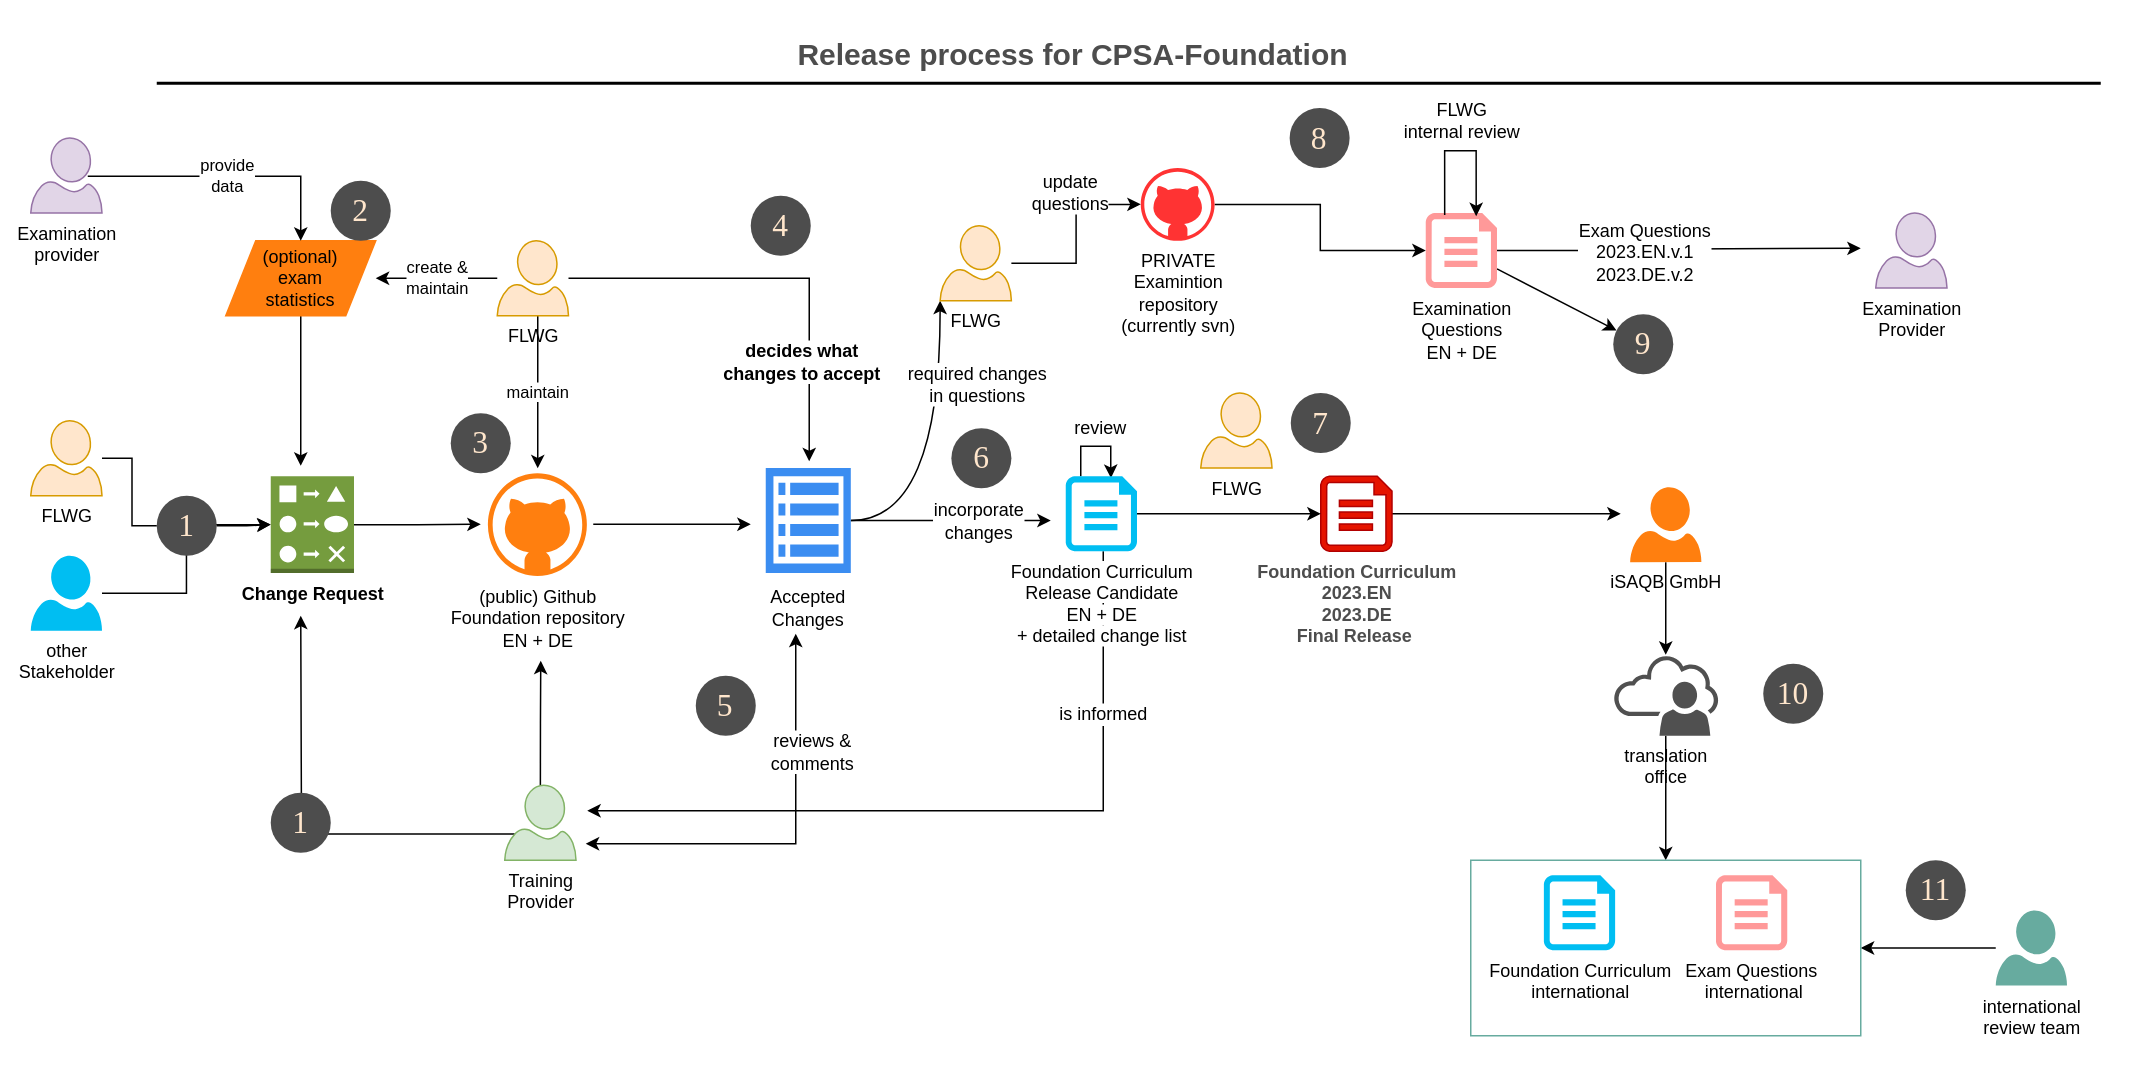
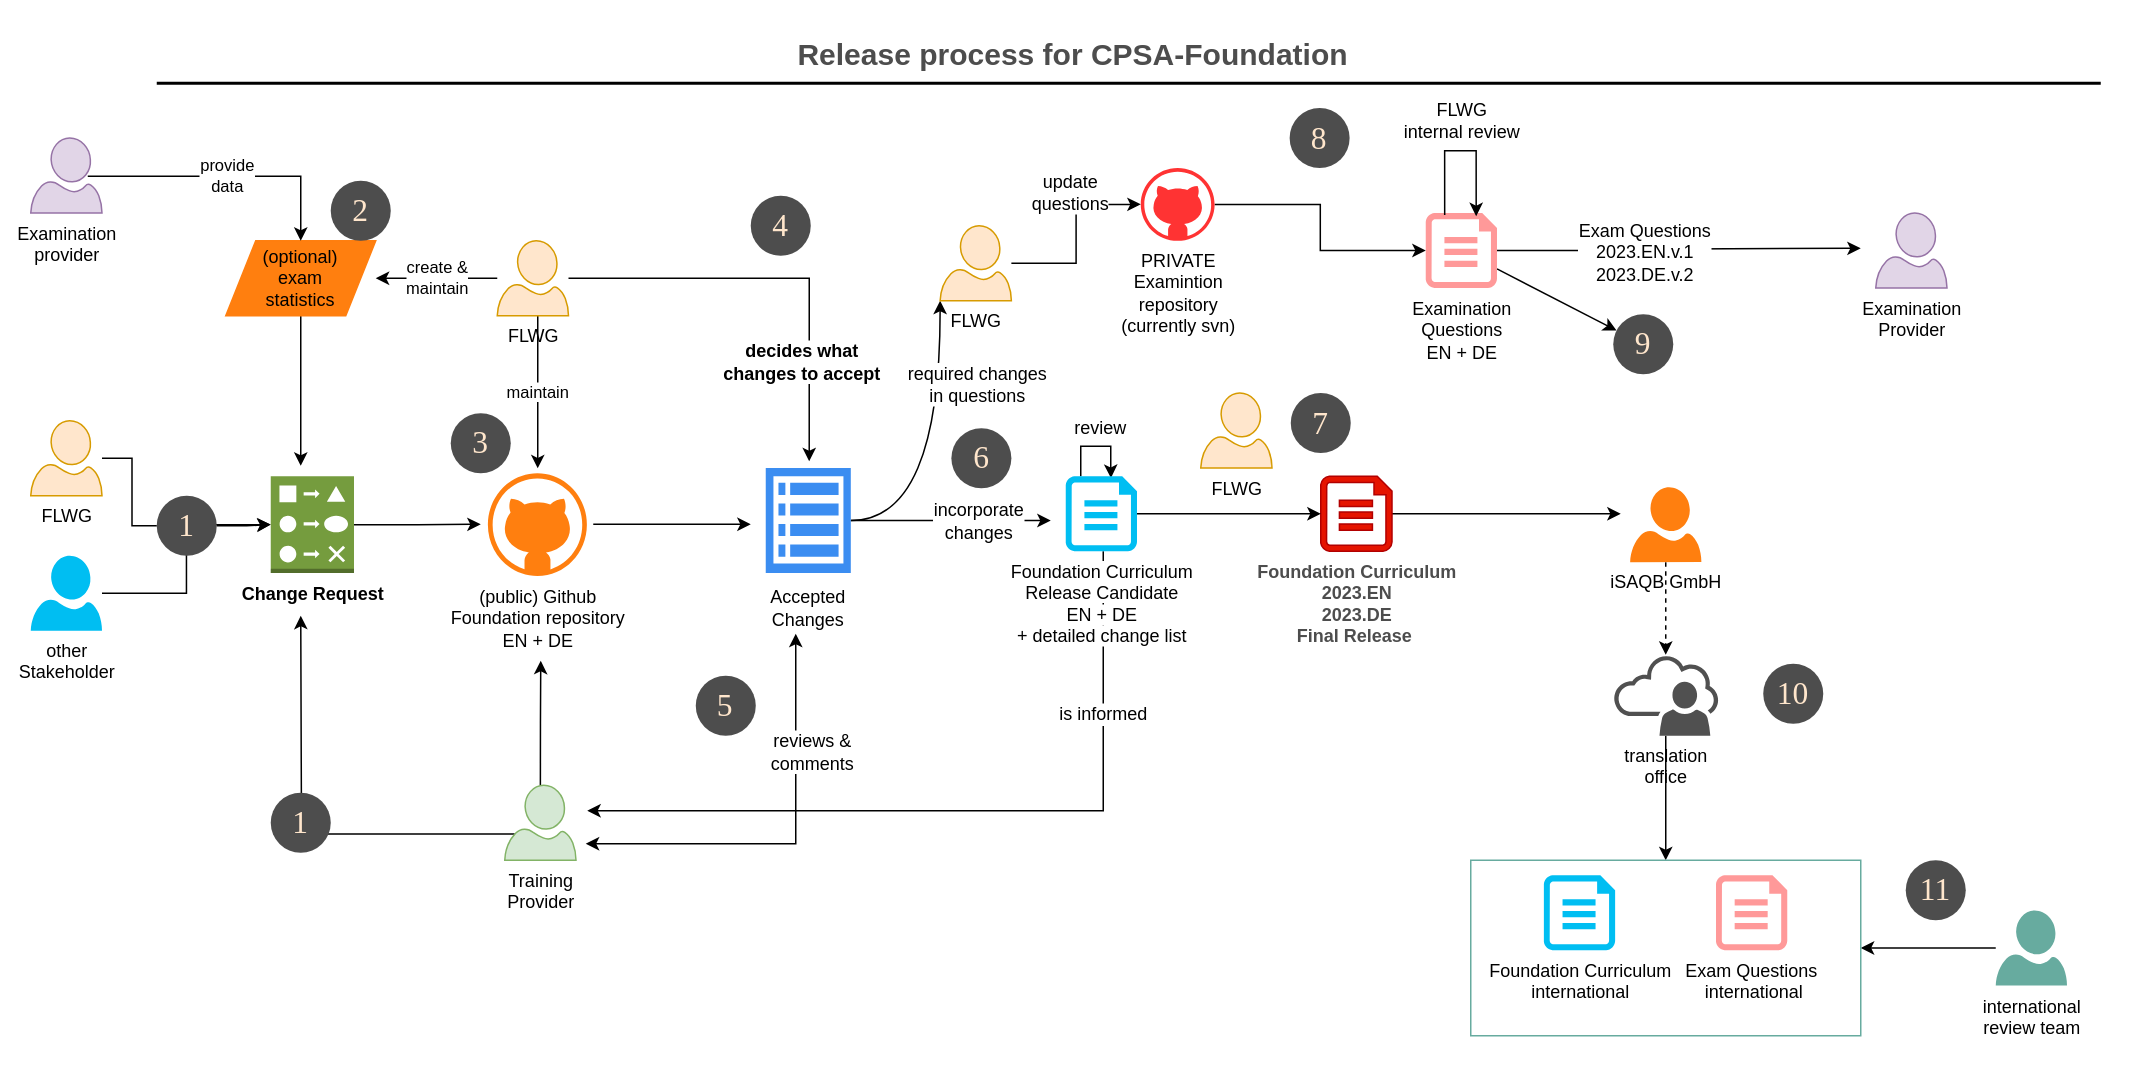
(1666, 604) -> (1666, 604)
